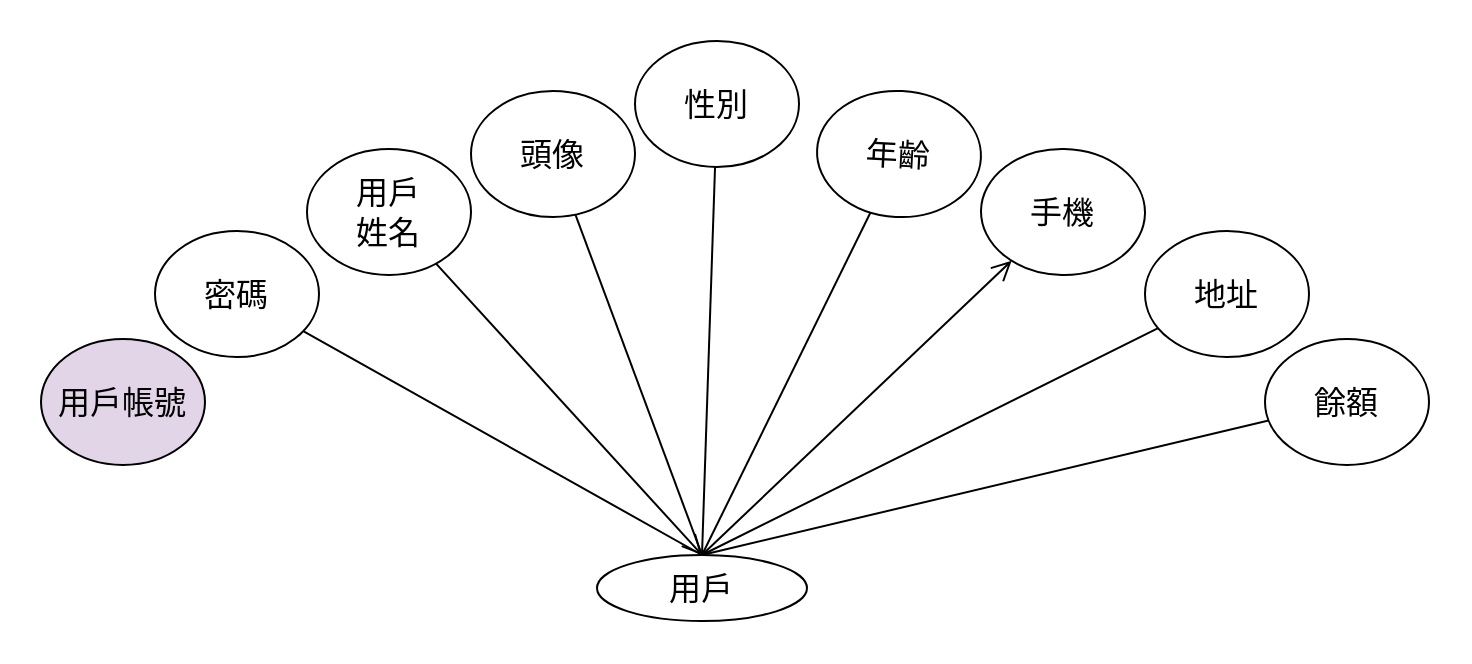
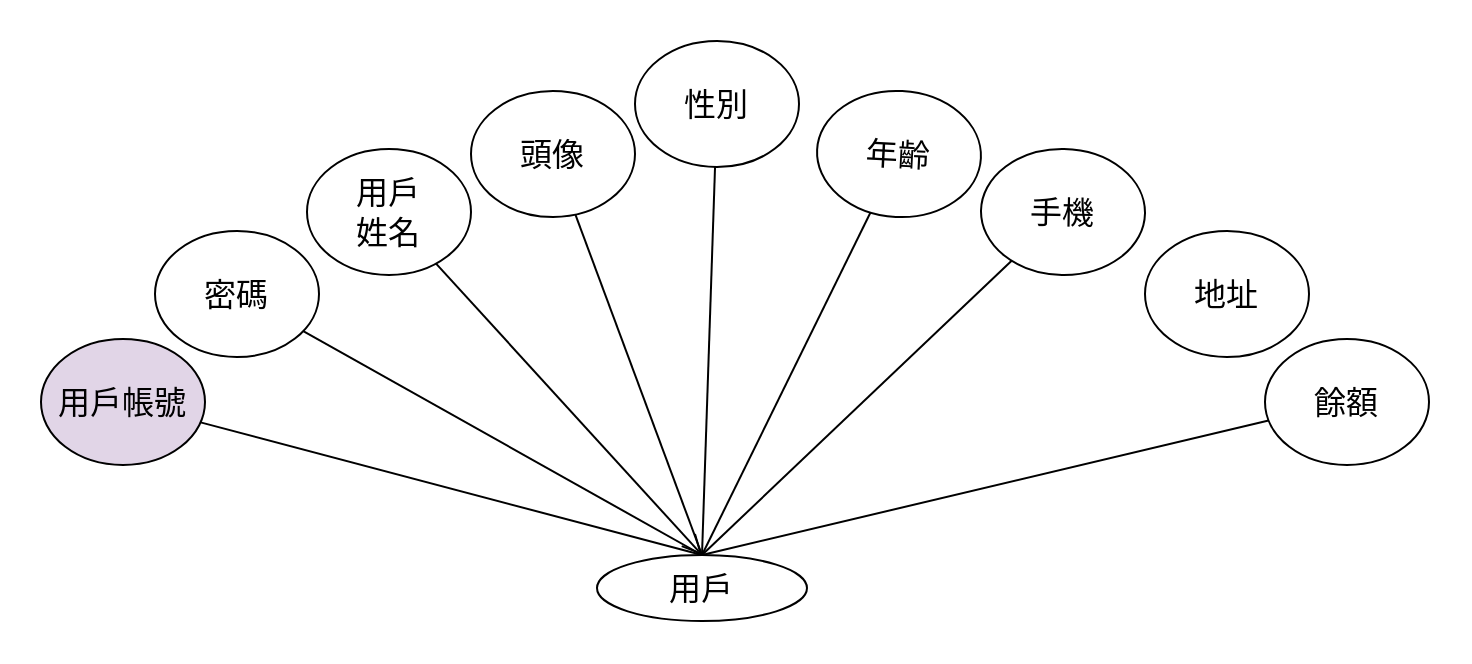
(1006, 266) -> (1007, 266)
(936, 438) -> none
none -> (445, 487)
